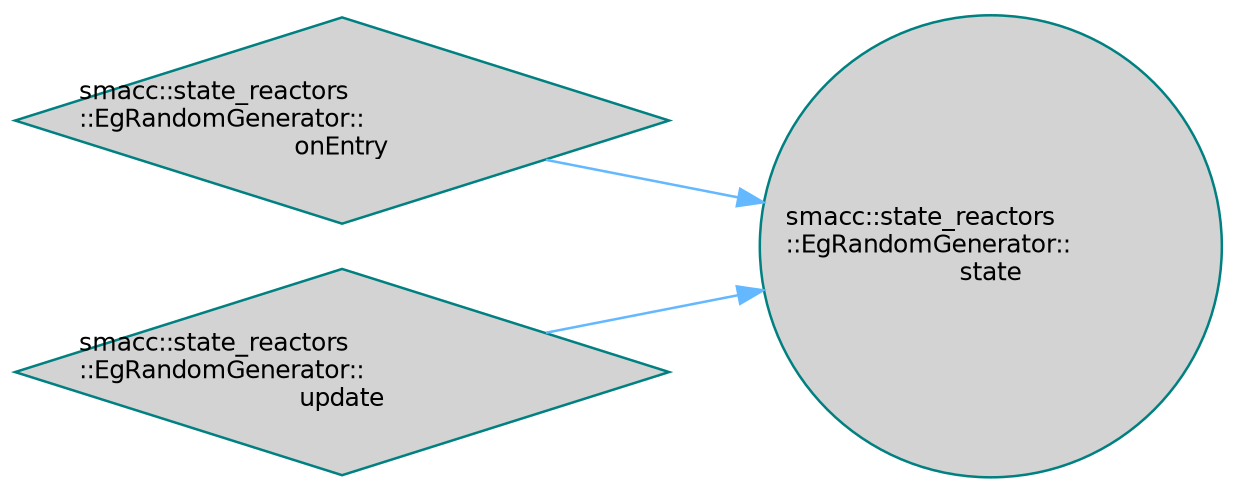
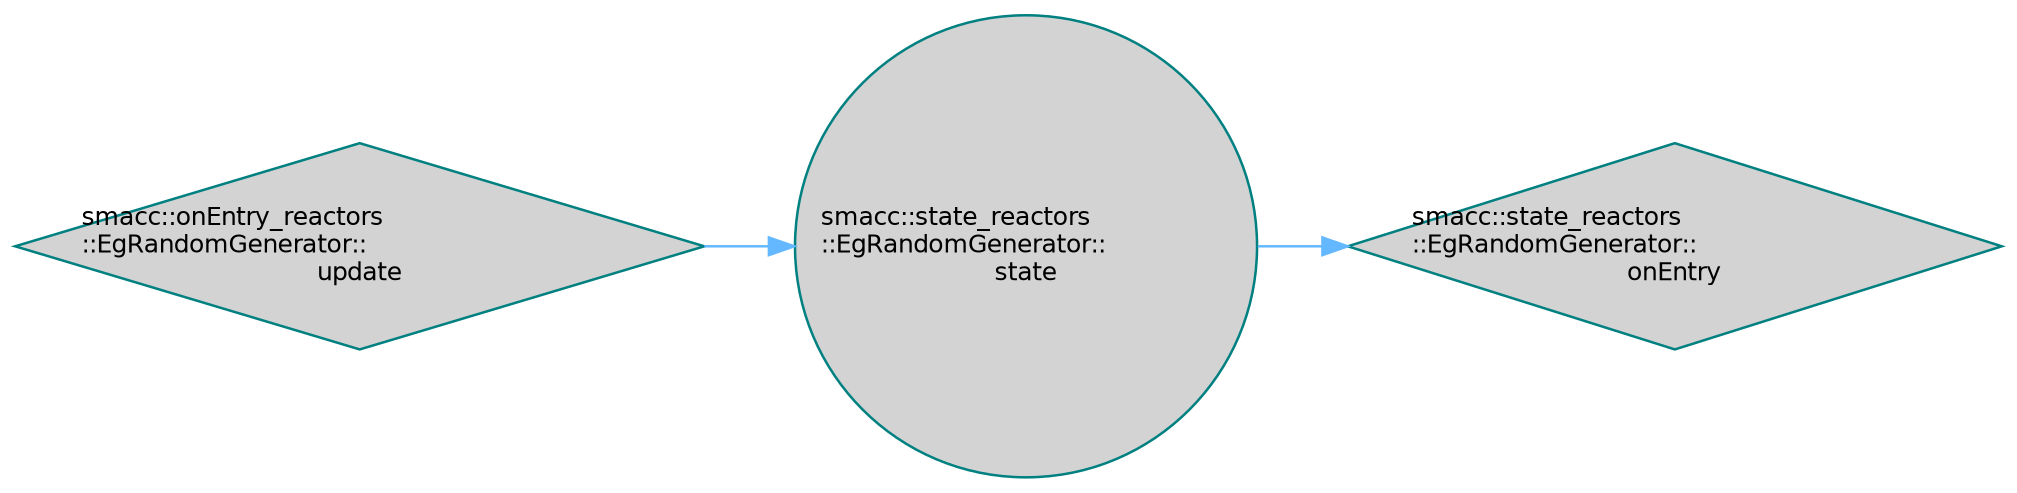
(642, 179) -> (1290, 246)
(342, 372) -> (360, 246)
